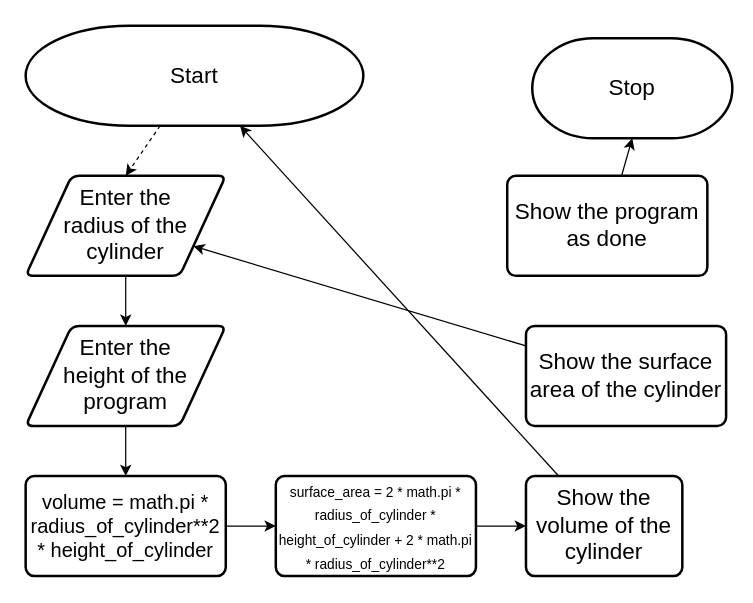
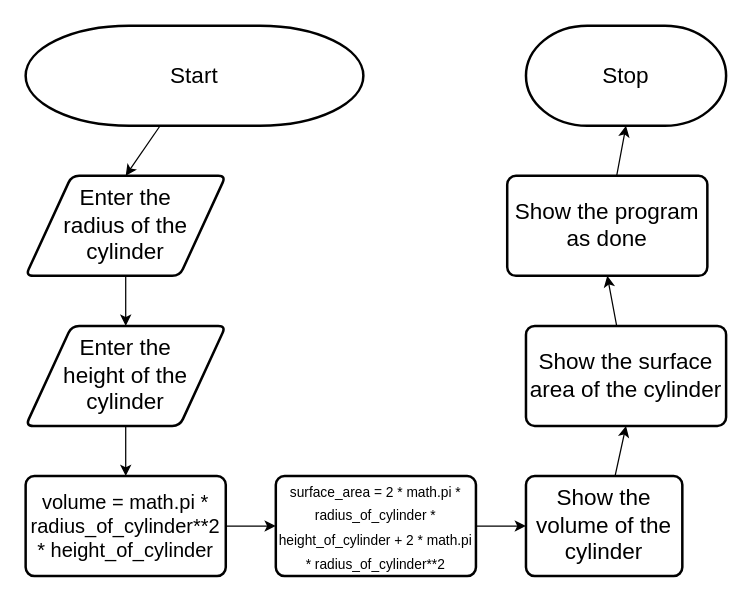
(632, 88) -> (626, 76)
(144, 148) -> (144, 148)
(302, 279) -> (612, 305)
(402, 304) -> (619, 455)
(126, 376) -> (126, 376)
